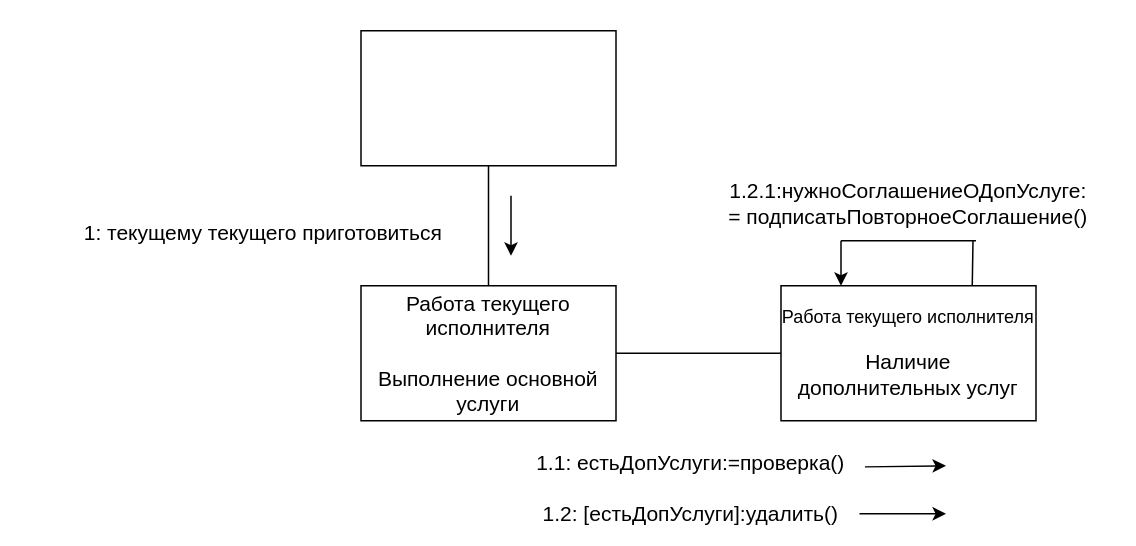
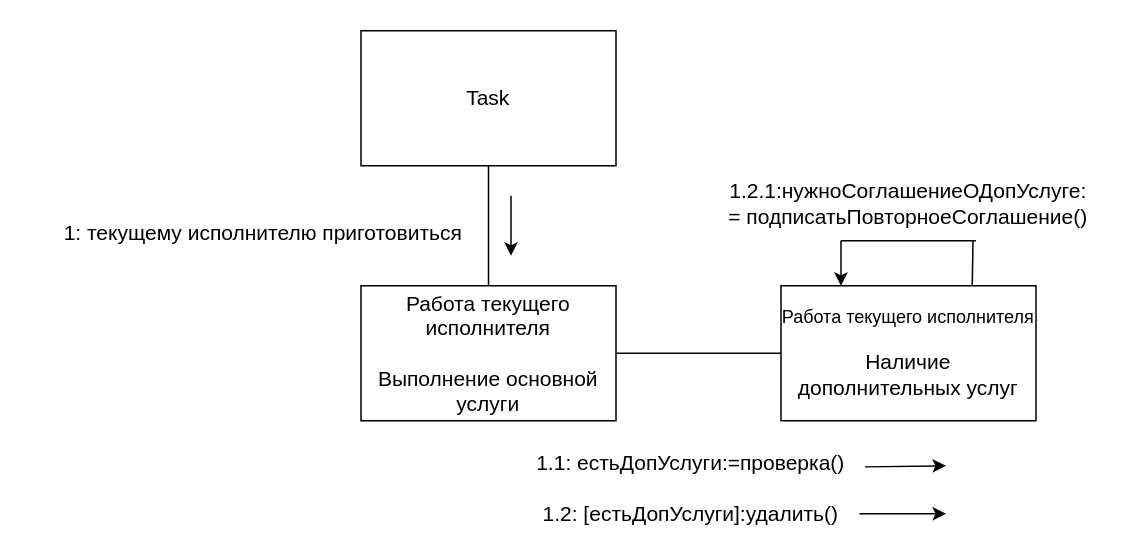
none -> (488, 98)
(263, 233) -> (263, 233)
